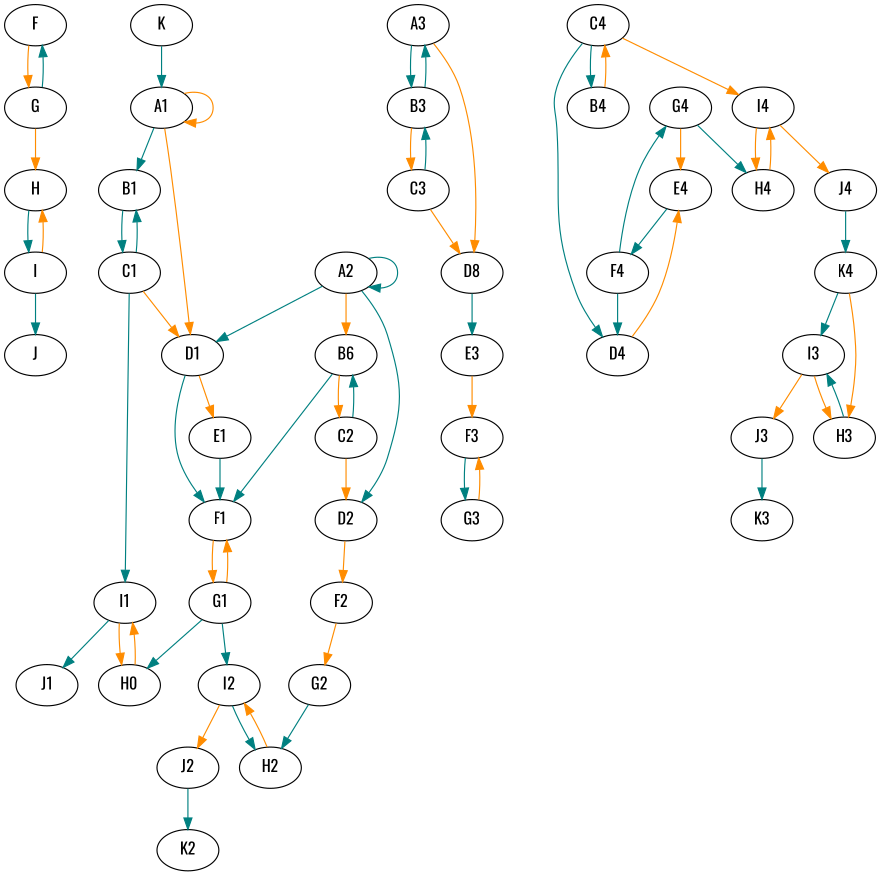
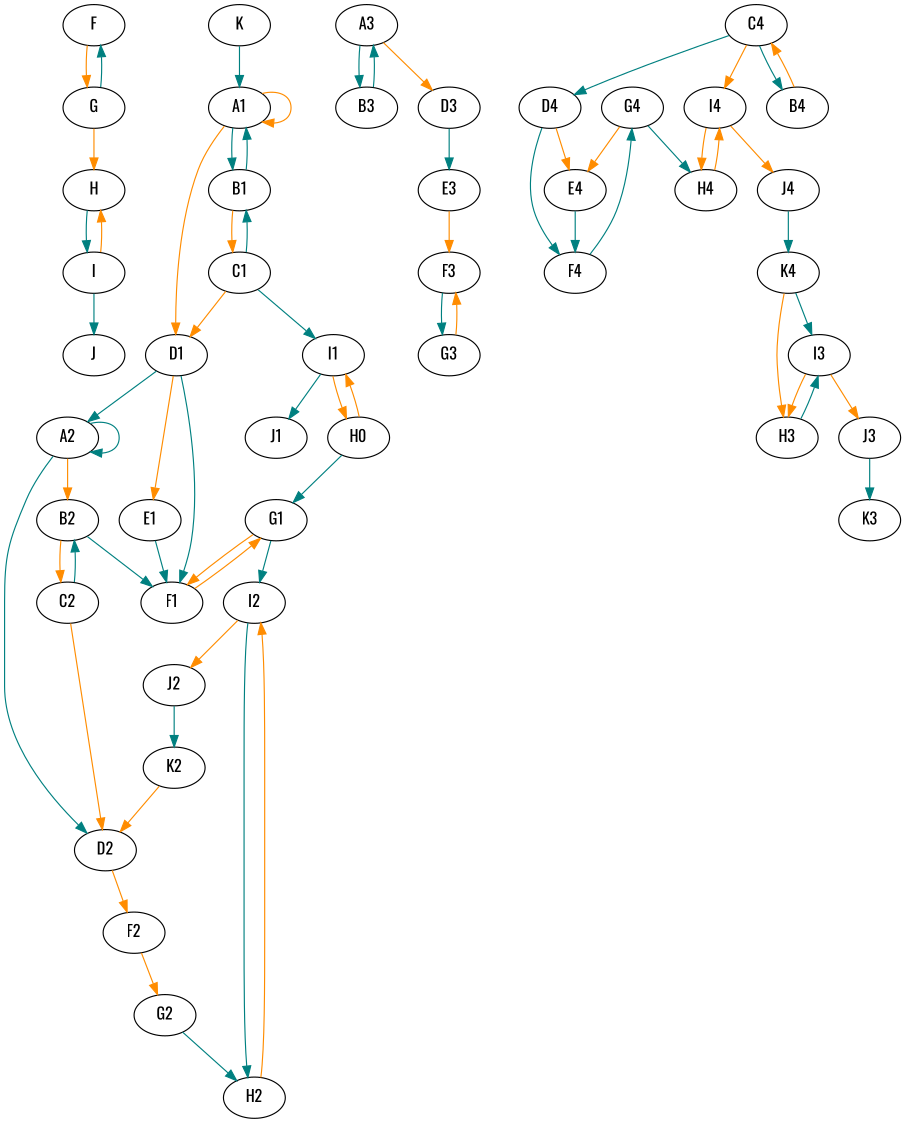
none -> (247, 155)
(418, 190) -> none
(122, 226) -> (232, 226)
(472, 273) -> (449, 108)
(618, 308) -> (531, 188)
(275, 311) -> (127, 393)
(346, 355) -> (68, 520)
(179, 640) -> (322, 475)
none -> (144, 805)
